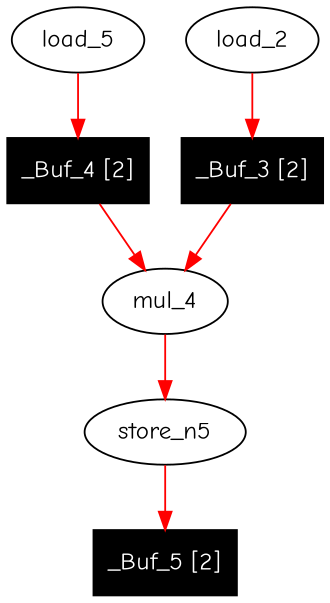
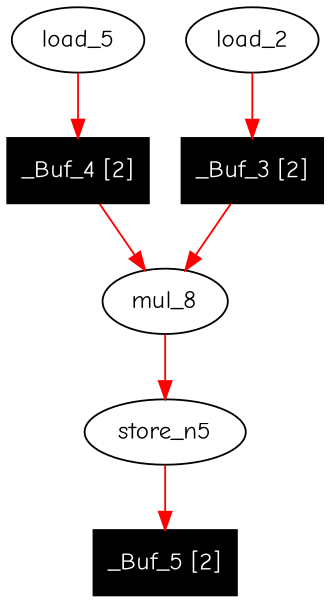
(165, 301) -> (165, 301)
